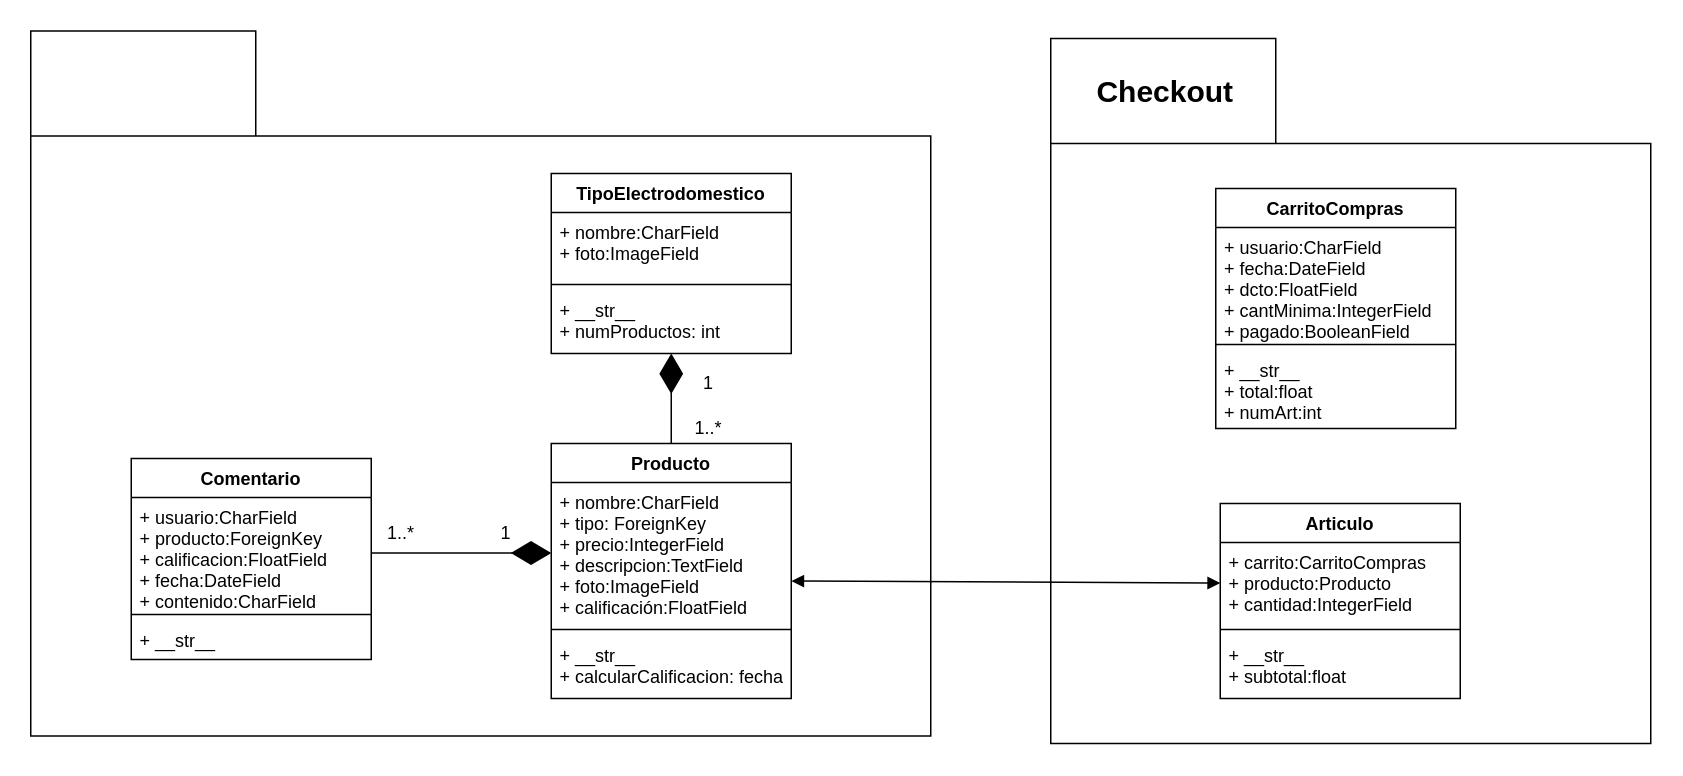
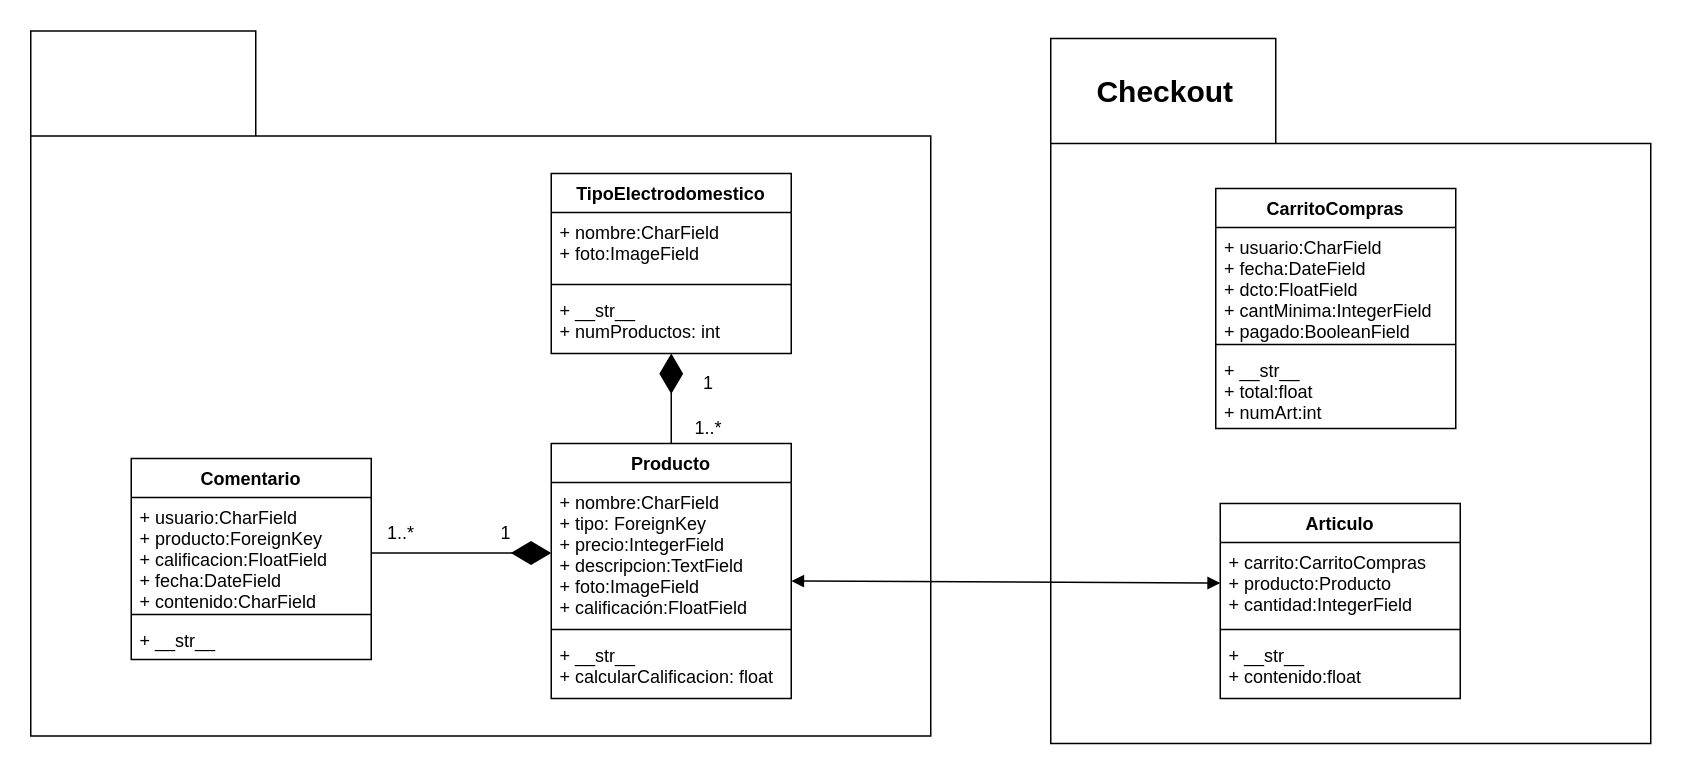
(603, 656) -> (603, 656)
(1272, 656) -> (1272, 656)
